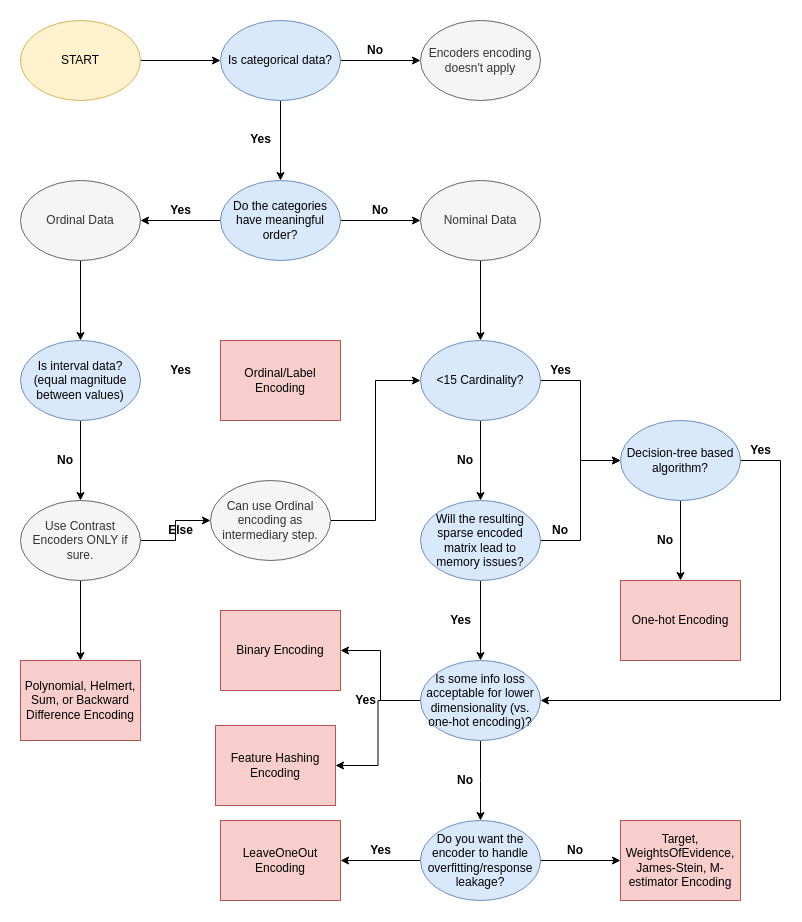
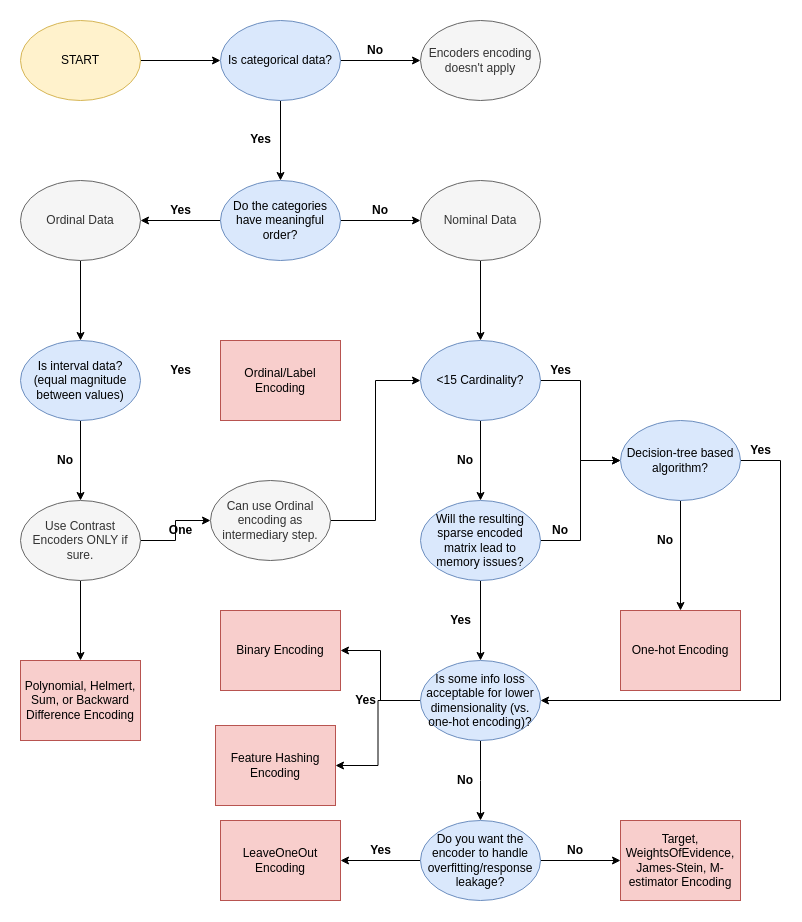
(181, 531) -> (181, 531)
(681, 621) -> (681, 651)
